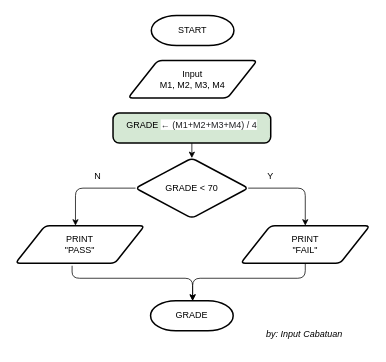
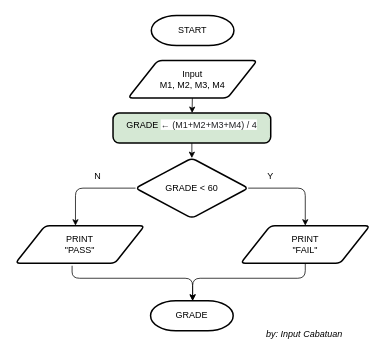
none -> (192, 103)
(192, 188) -> (192, 188)
